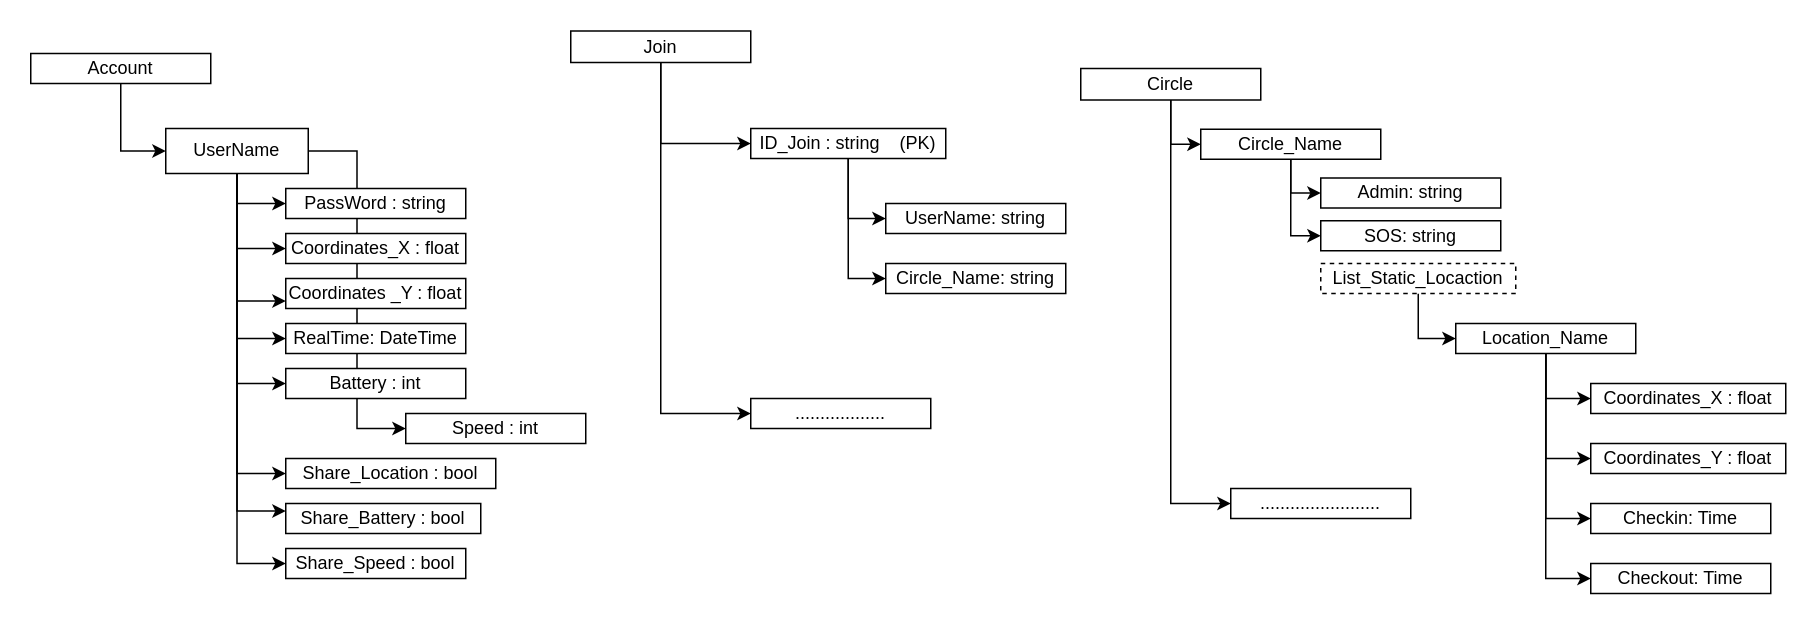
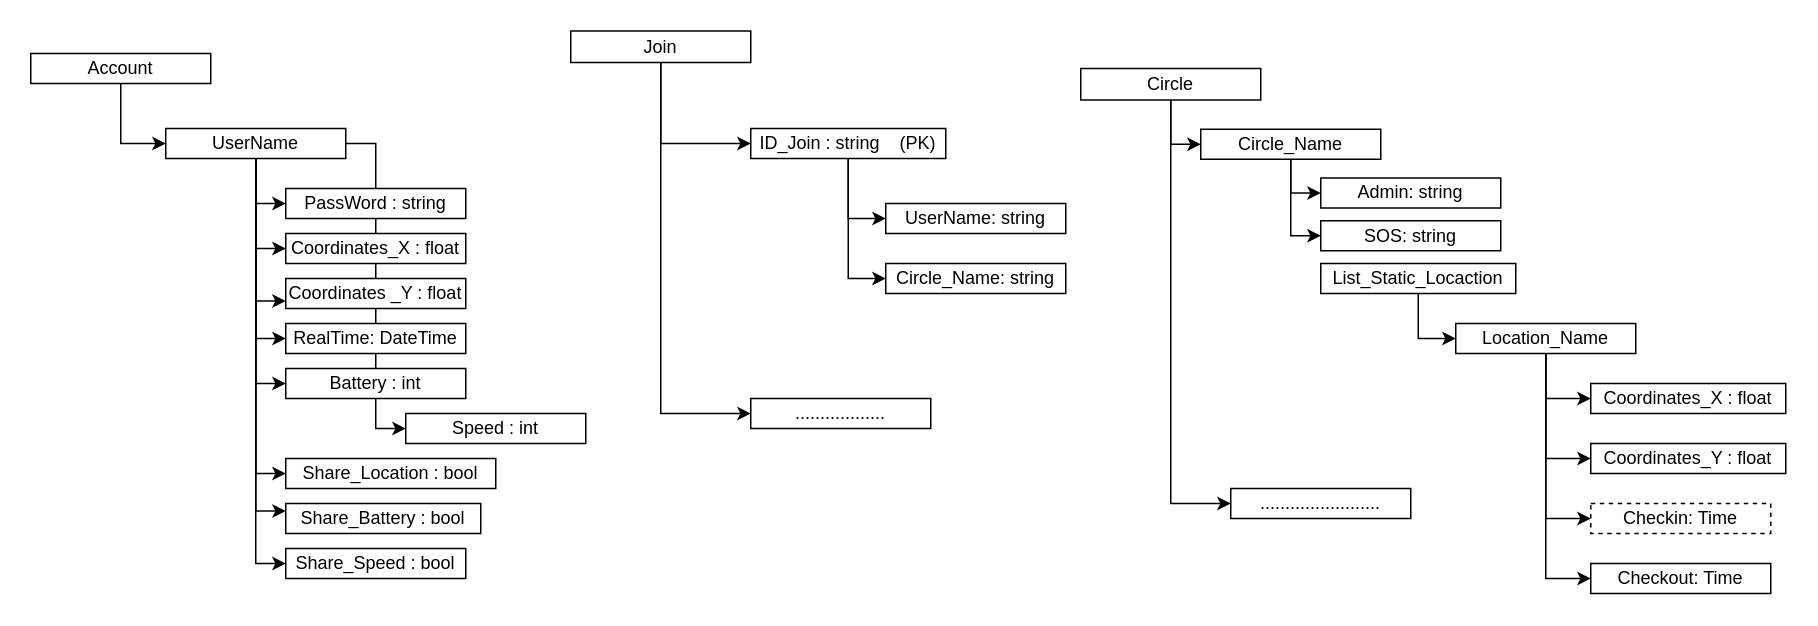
(237, 151) -> (256, 143)
(1418, 278) -> (1418, 278)
(1681, 518) -> (1681, 518)
